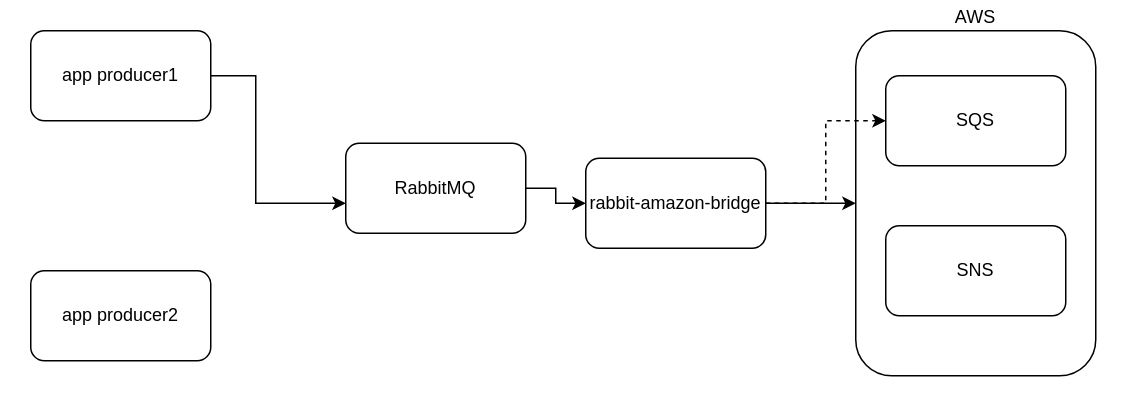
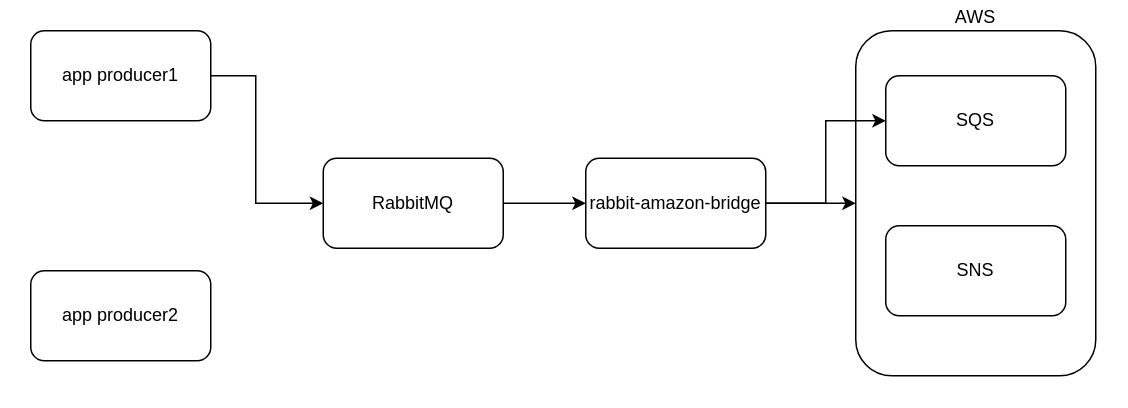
(826, 138) -> (826, 138)
(436, 188) -> (413, 203)
